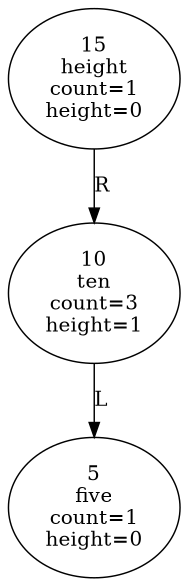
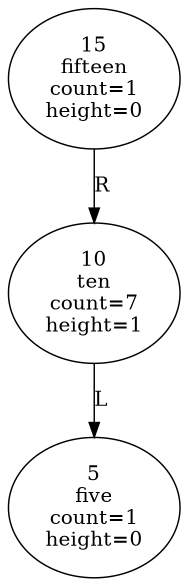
(94, 79) -> (94, 79)
(94, 293) -> (94, 293)
